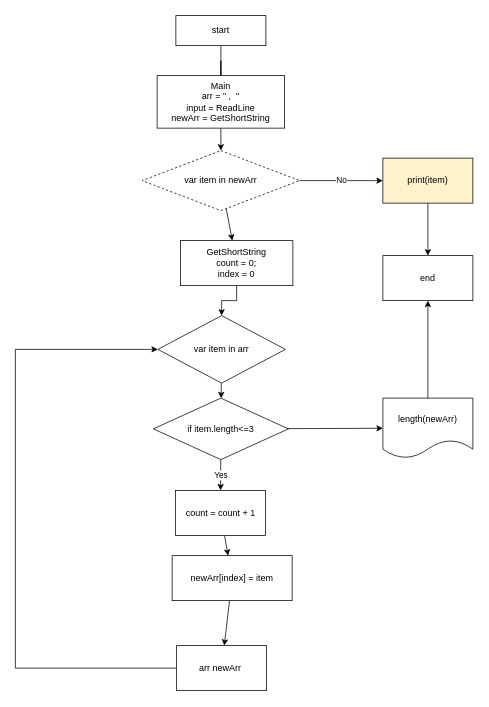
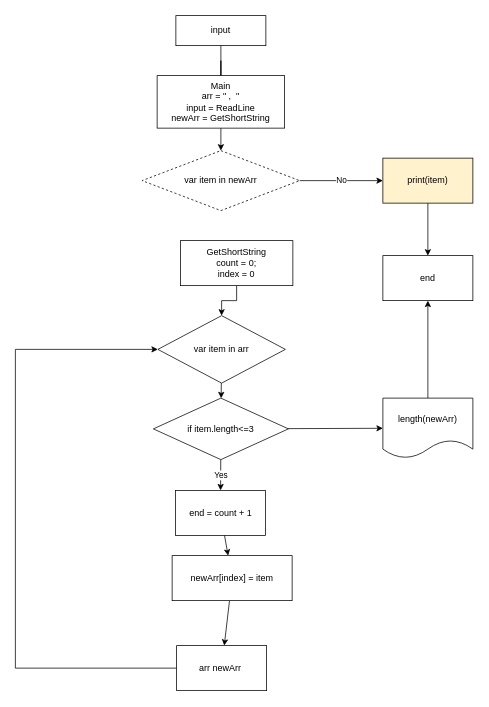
(221, 30) -> (221, 30)
(229, 222) -> none
(221, 513) -> (221, 513)
